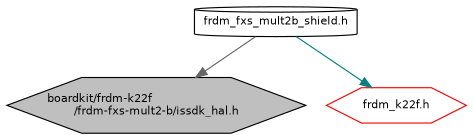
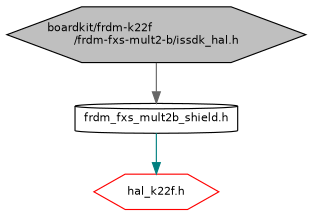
(230, 54) -> (156, 77)
(396, 105) -> (156, 192)
